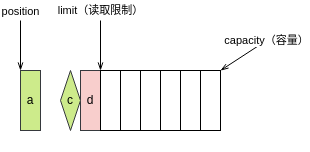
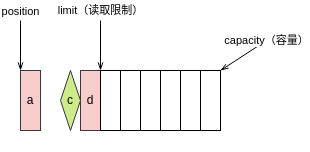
(31, 101) -> (31, 101)
